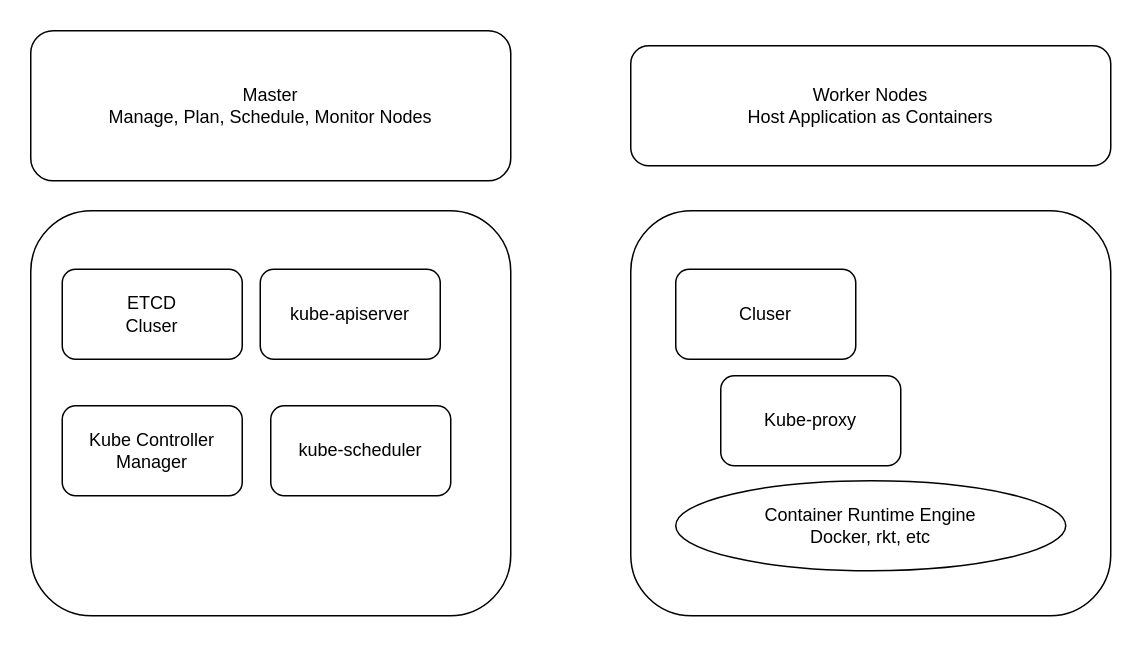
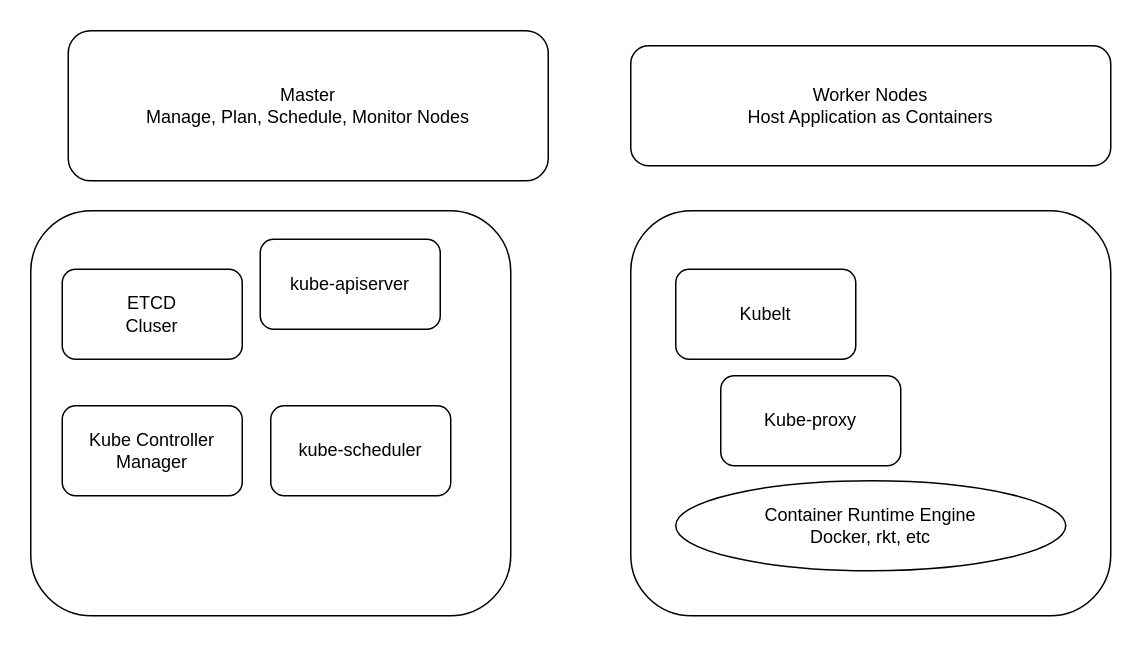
(271, 106) -> (308, 106)
(350, 314) -> (350, 284)
(766, 314) -> (766, 314)
